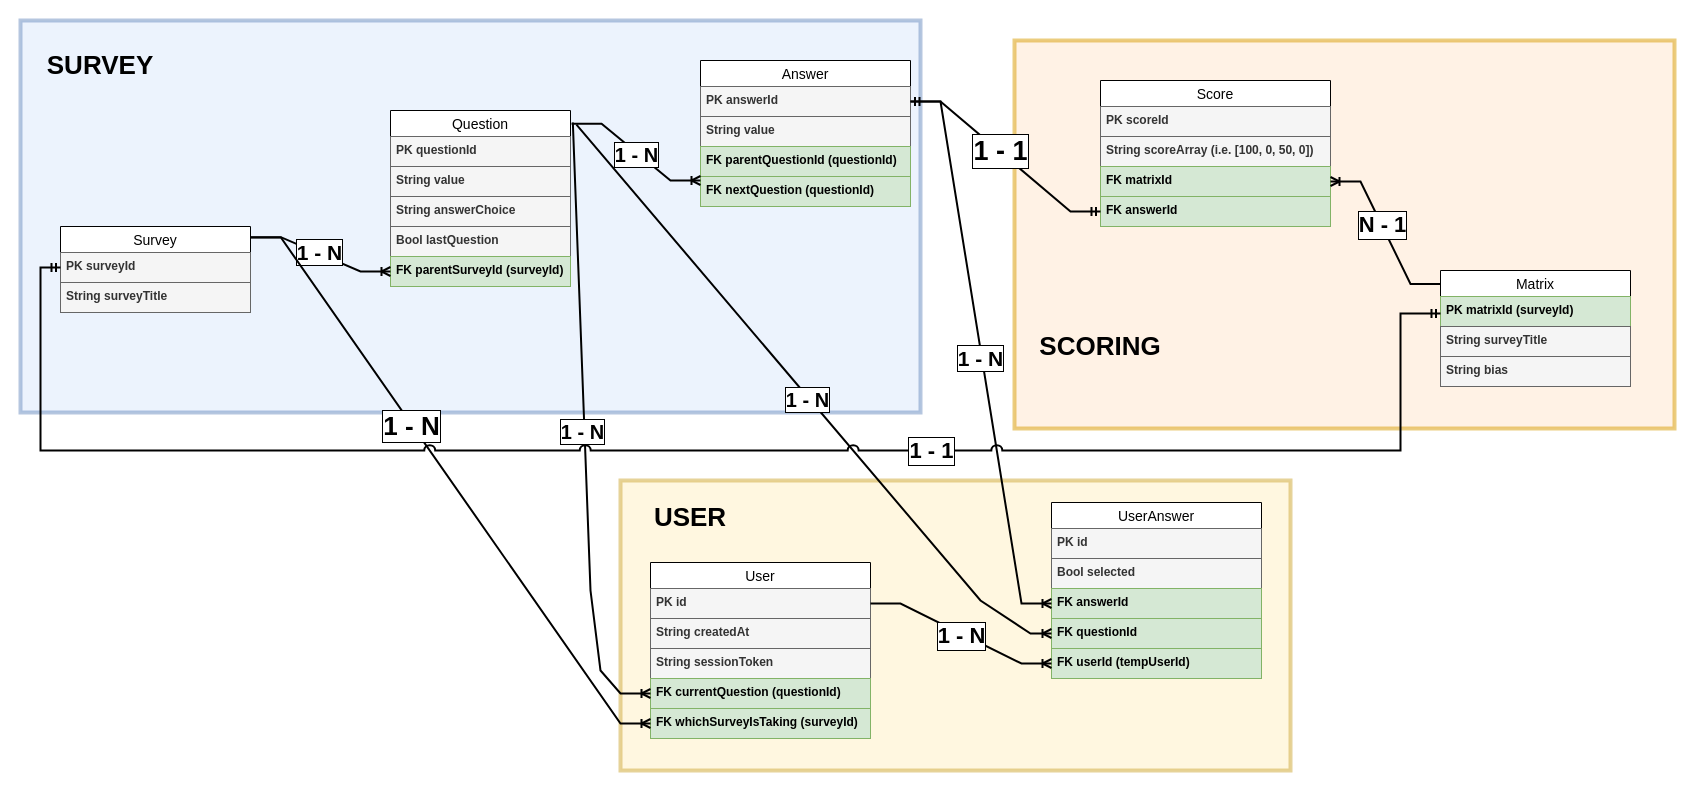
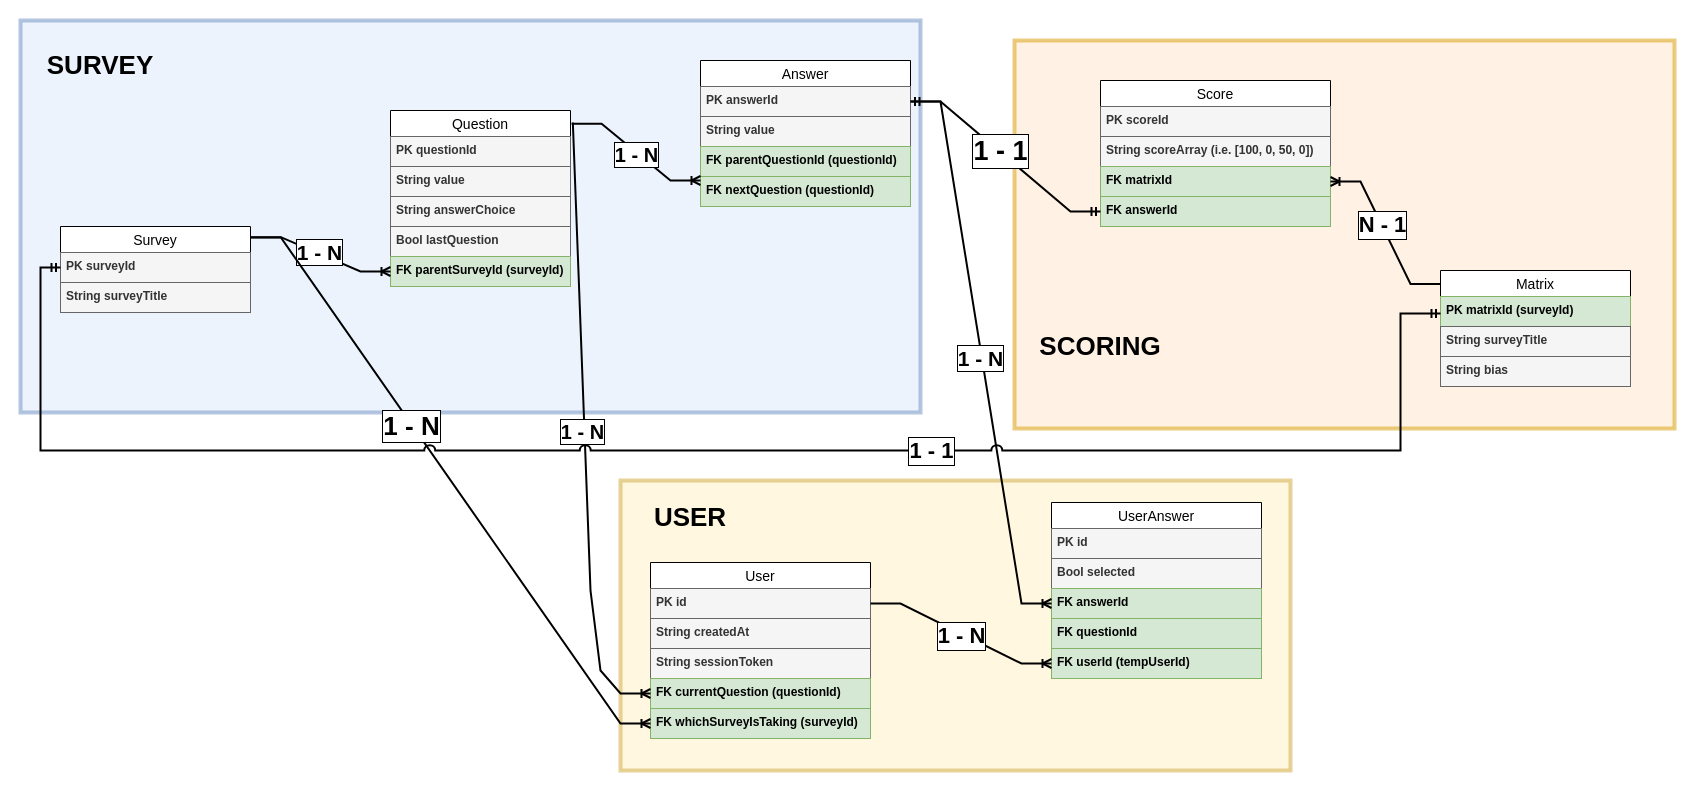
(688, 257) -> none
